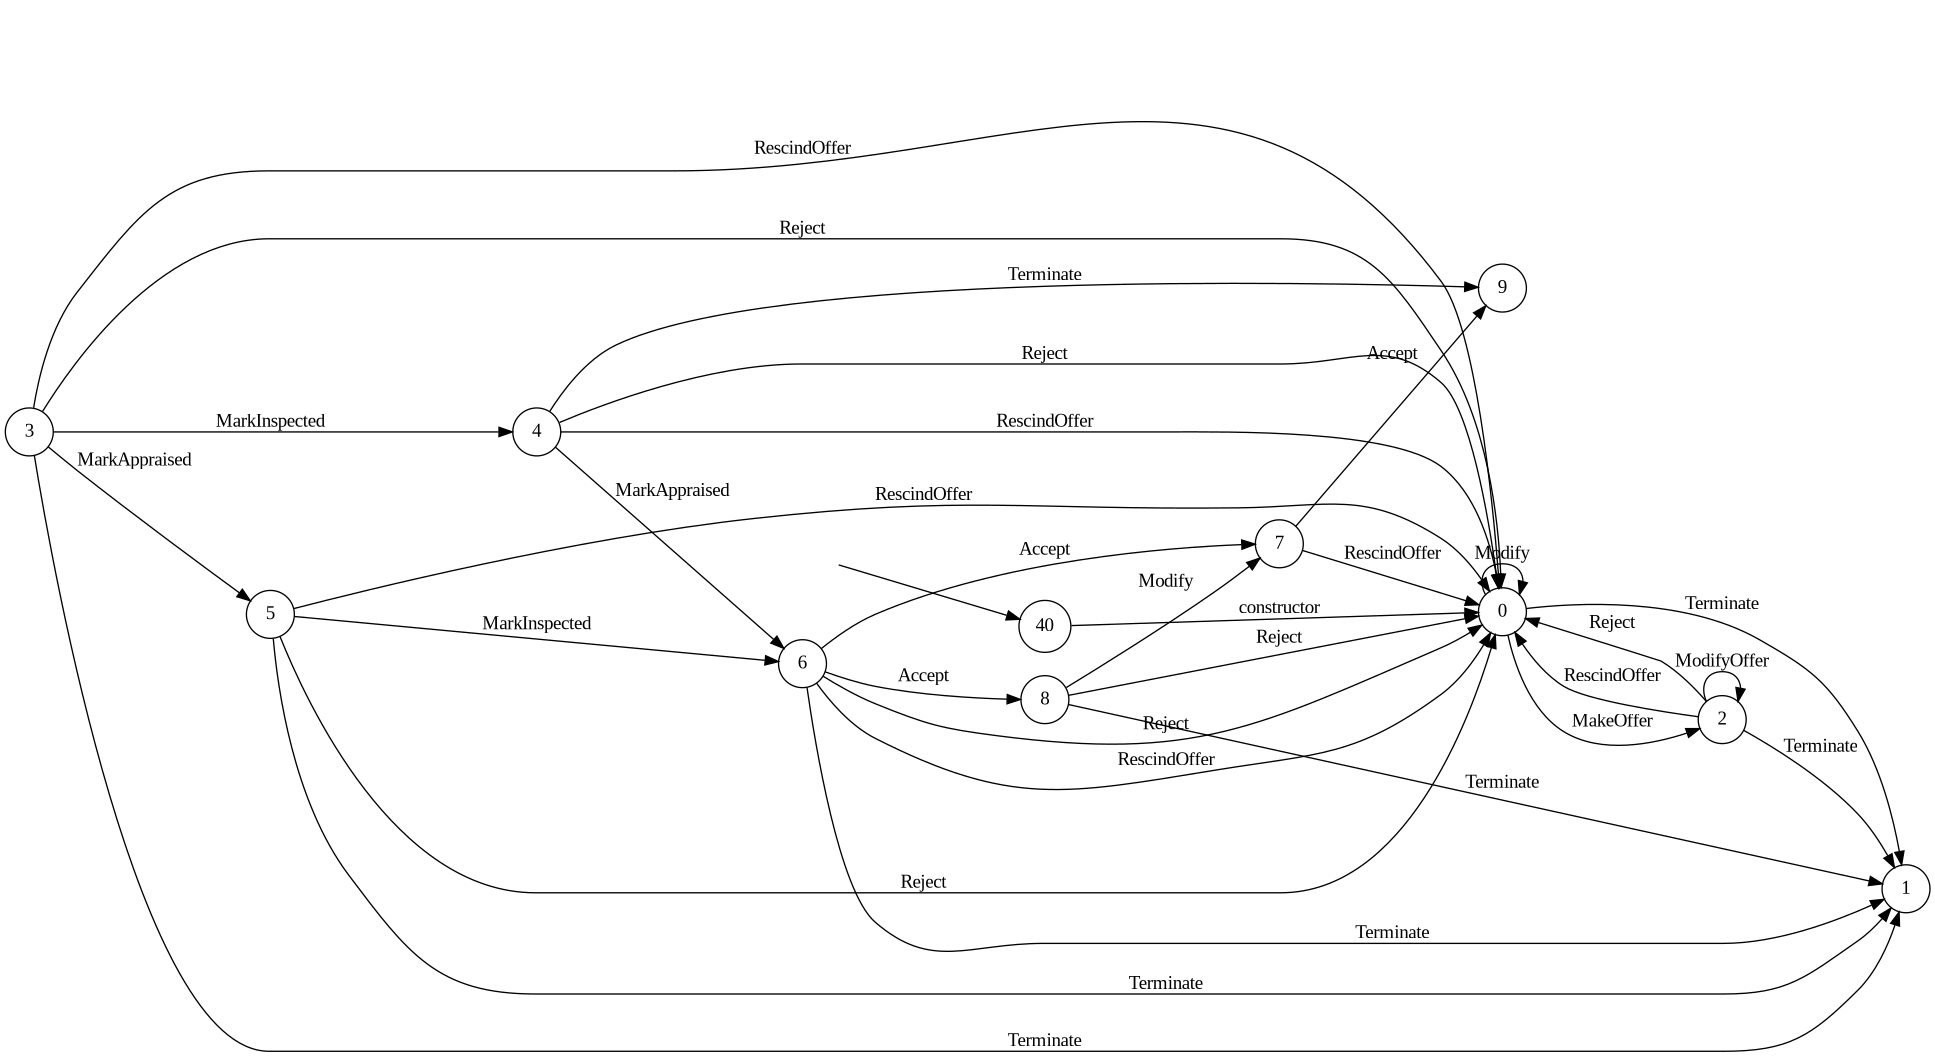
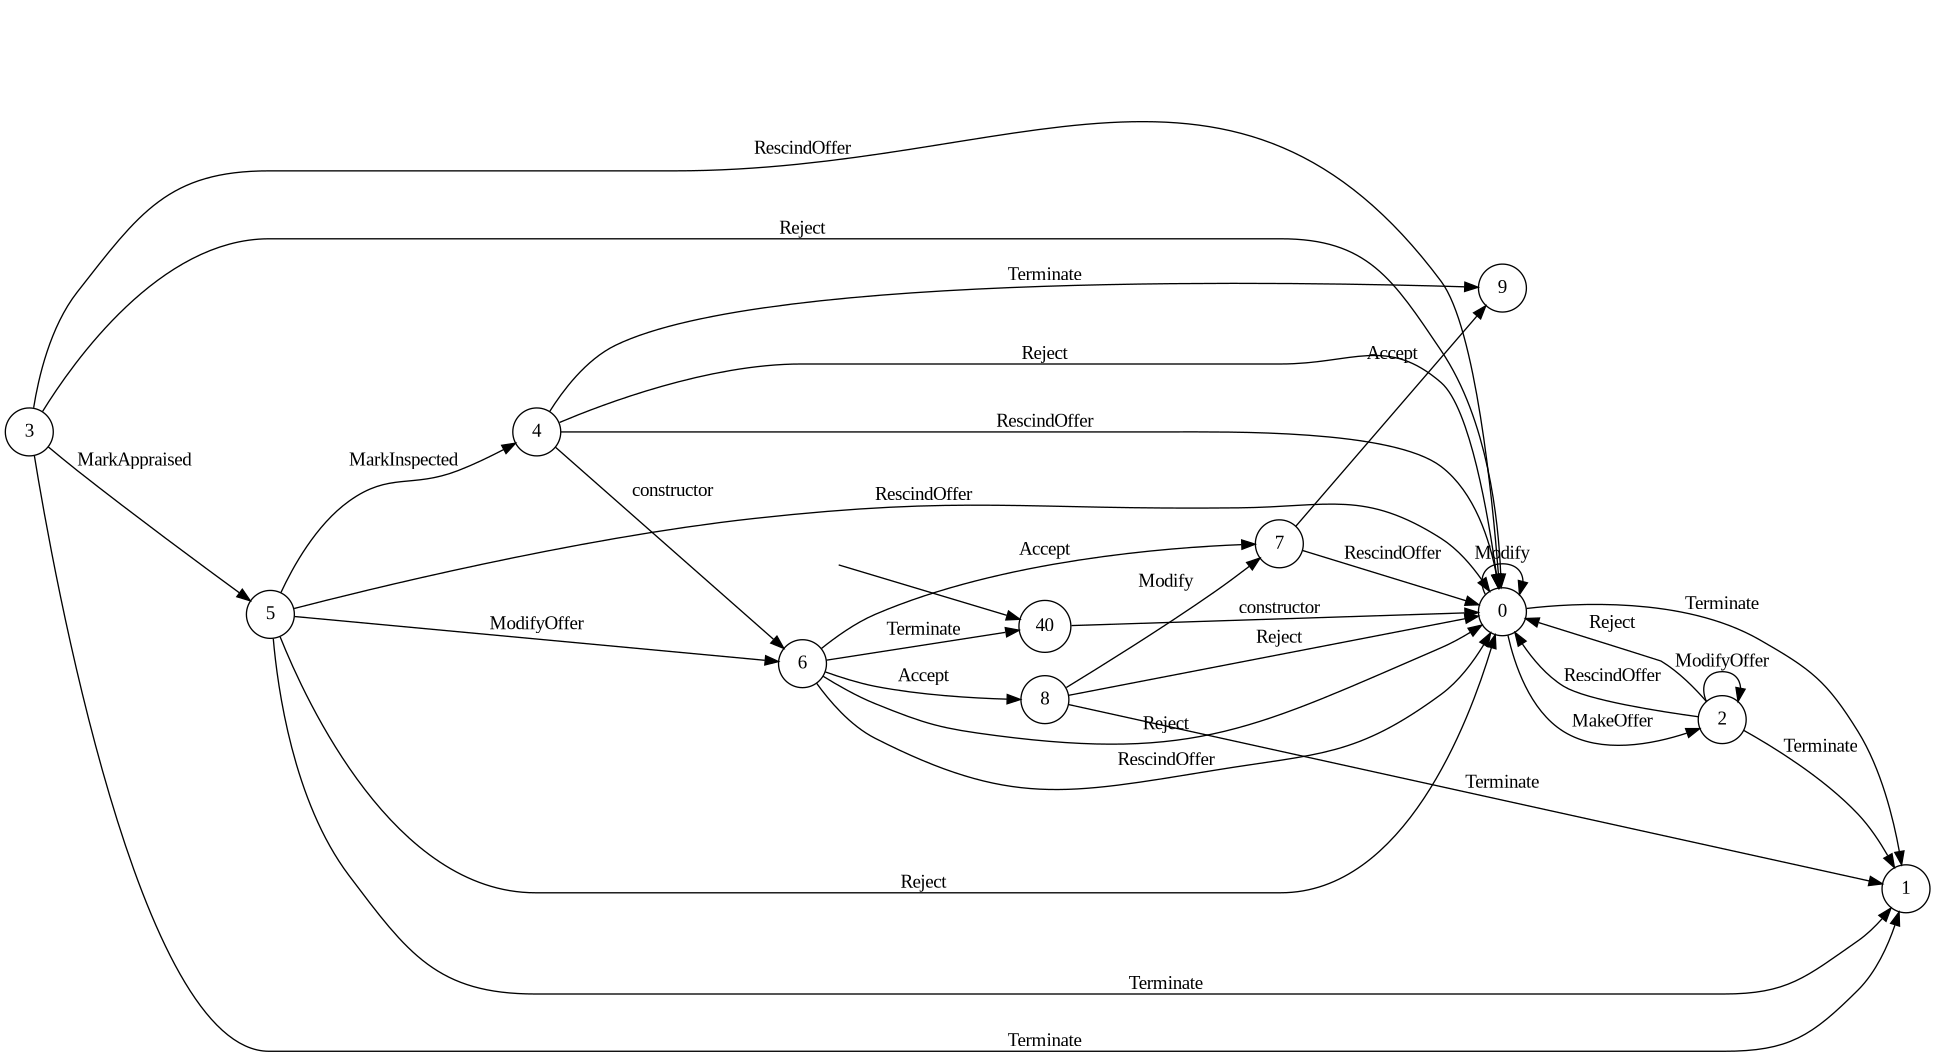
(276, 432) -> (371, 489)
(673, 491) -> (673, 491)
(537, 624) -> (537, 624)
(1249, 943) -> (916, 646)
